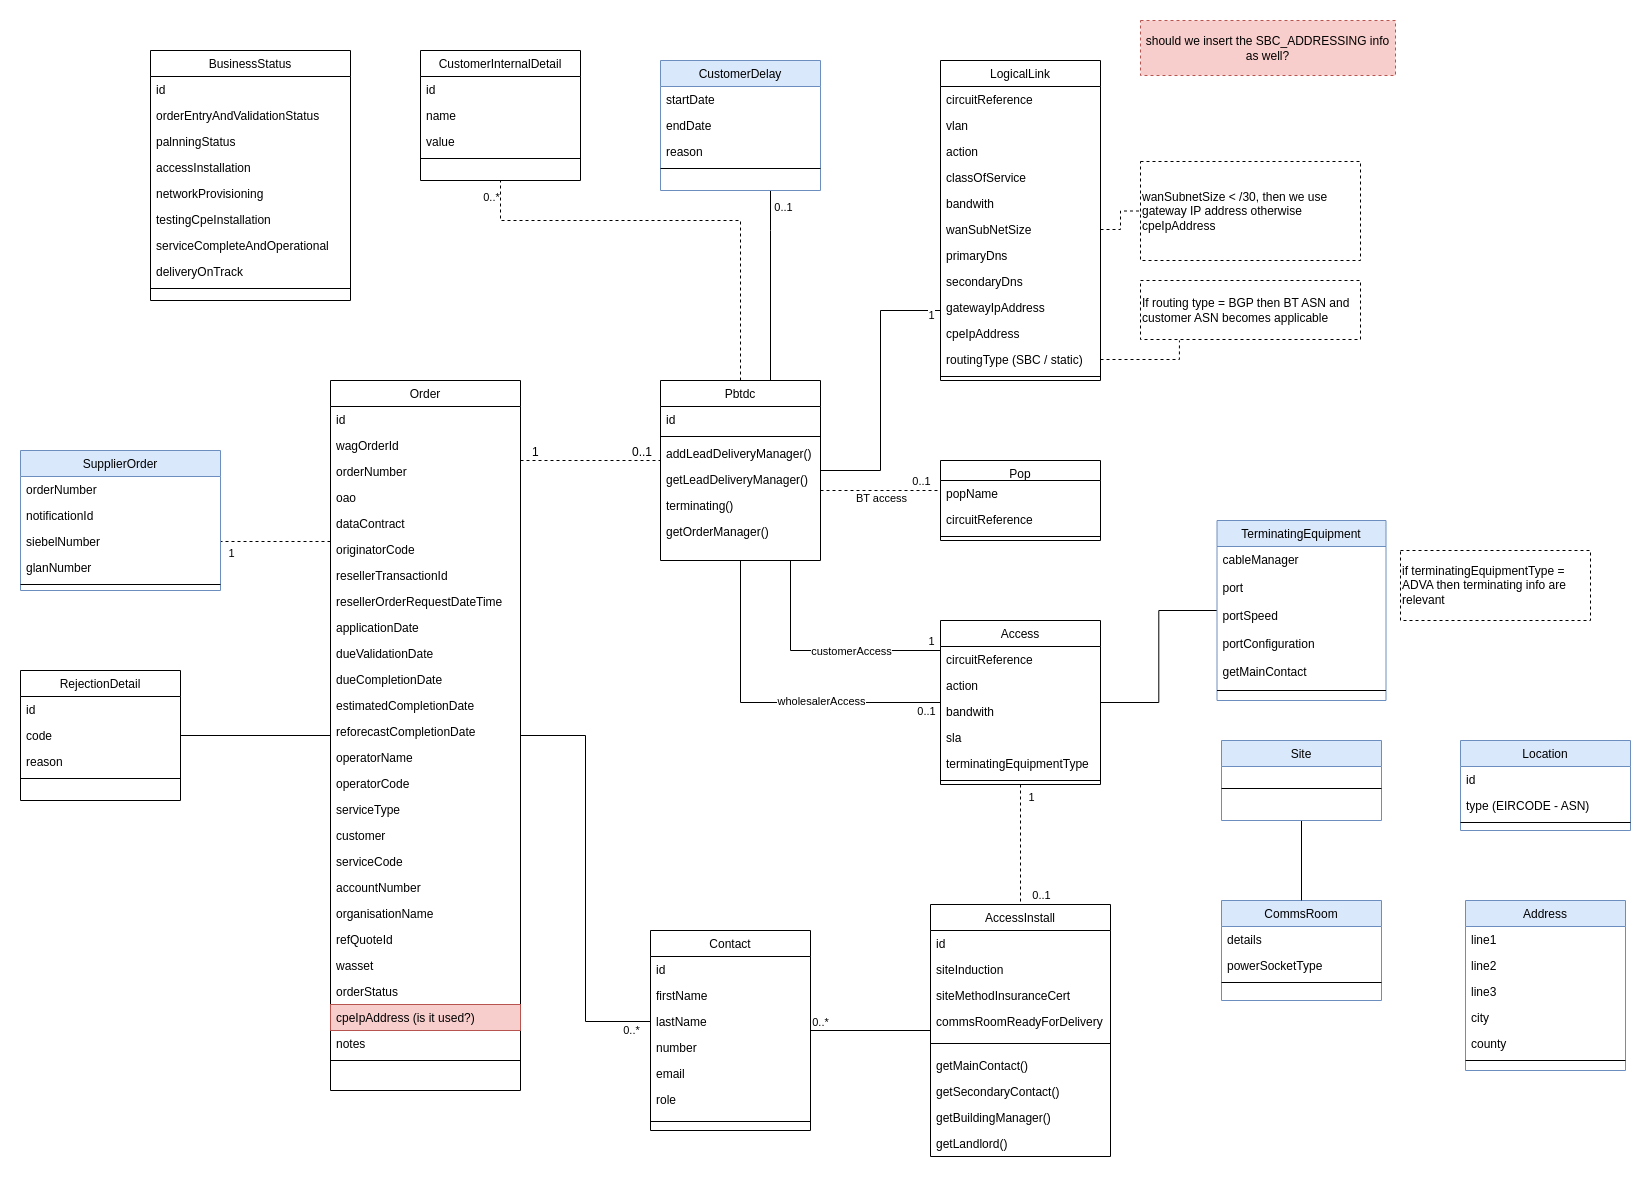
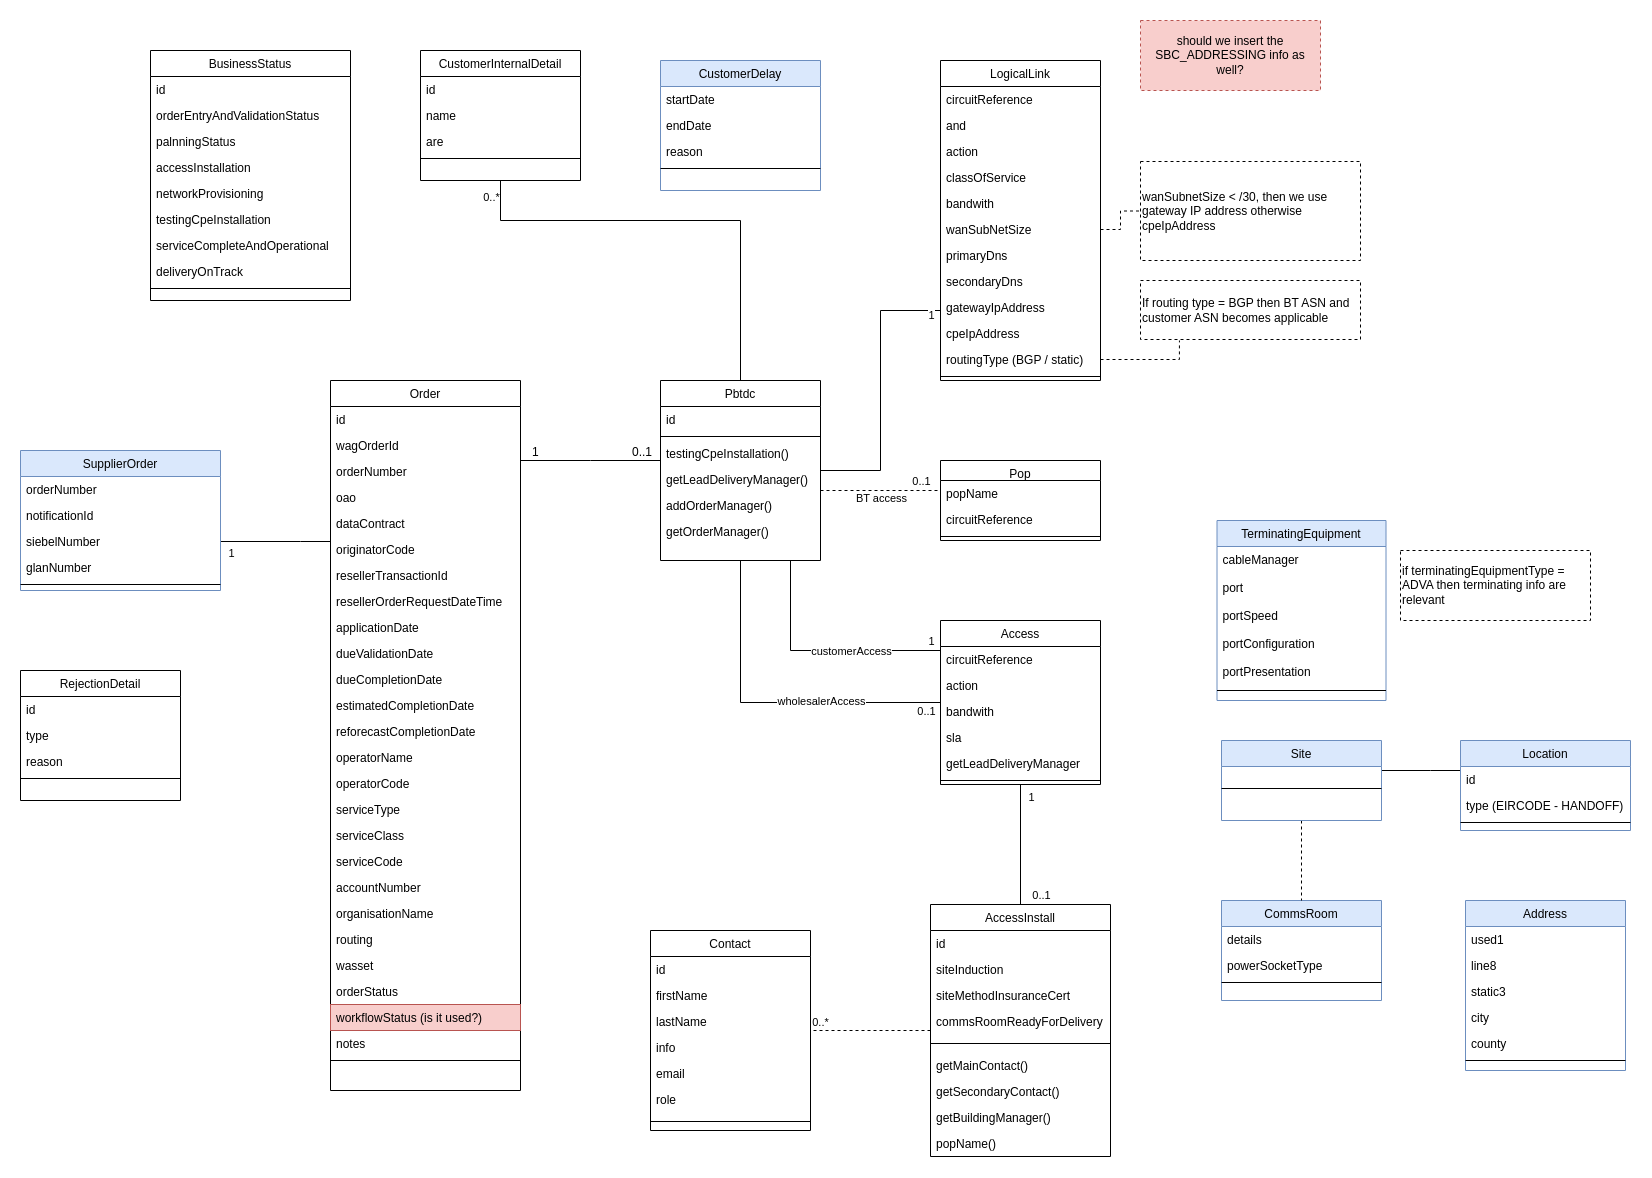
(1268, 48) -> (1231, 56)
(958, 126) -> (956, 126)
(441, 142) -> (436, 142)
(681, 221) -> (681, 221)
(771, 287) -> none
(1026, 360) -> (1026, 360)
(744, 454) -> (740, 454)
(590, 461) -> (590, 461)
(707, 506) -> (723, 506)
(276, 542) -> (276, 542)
(1159, 658) -> none
(1268, 672) -> (1275, 672)
(39, 736) -> (39, 736)
(256, 736) -> none
(1022, 764) -> (1017, 764)
none -> (1421, 771)
(1529, 806) -> (1542, 806)
(363, 836) -> (373, 836)
(1021, 845) -> (1021, 845)
(1302, 861) -> (1302, 861)
(586, 878) -> none
(370, 940) -> (358, 940)
(1485, 940) -> (1488, 940)
(1485, 966) -> (1485, 966)
(1485, 992) -> (1493, 992)
(416, 1018) -> (421, 1018)
(871, 1031) -> (871, 1031)
(676, 1048) -> (668, 1048)
(978, 1144) -> (966, 1144)
